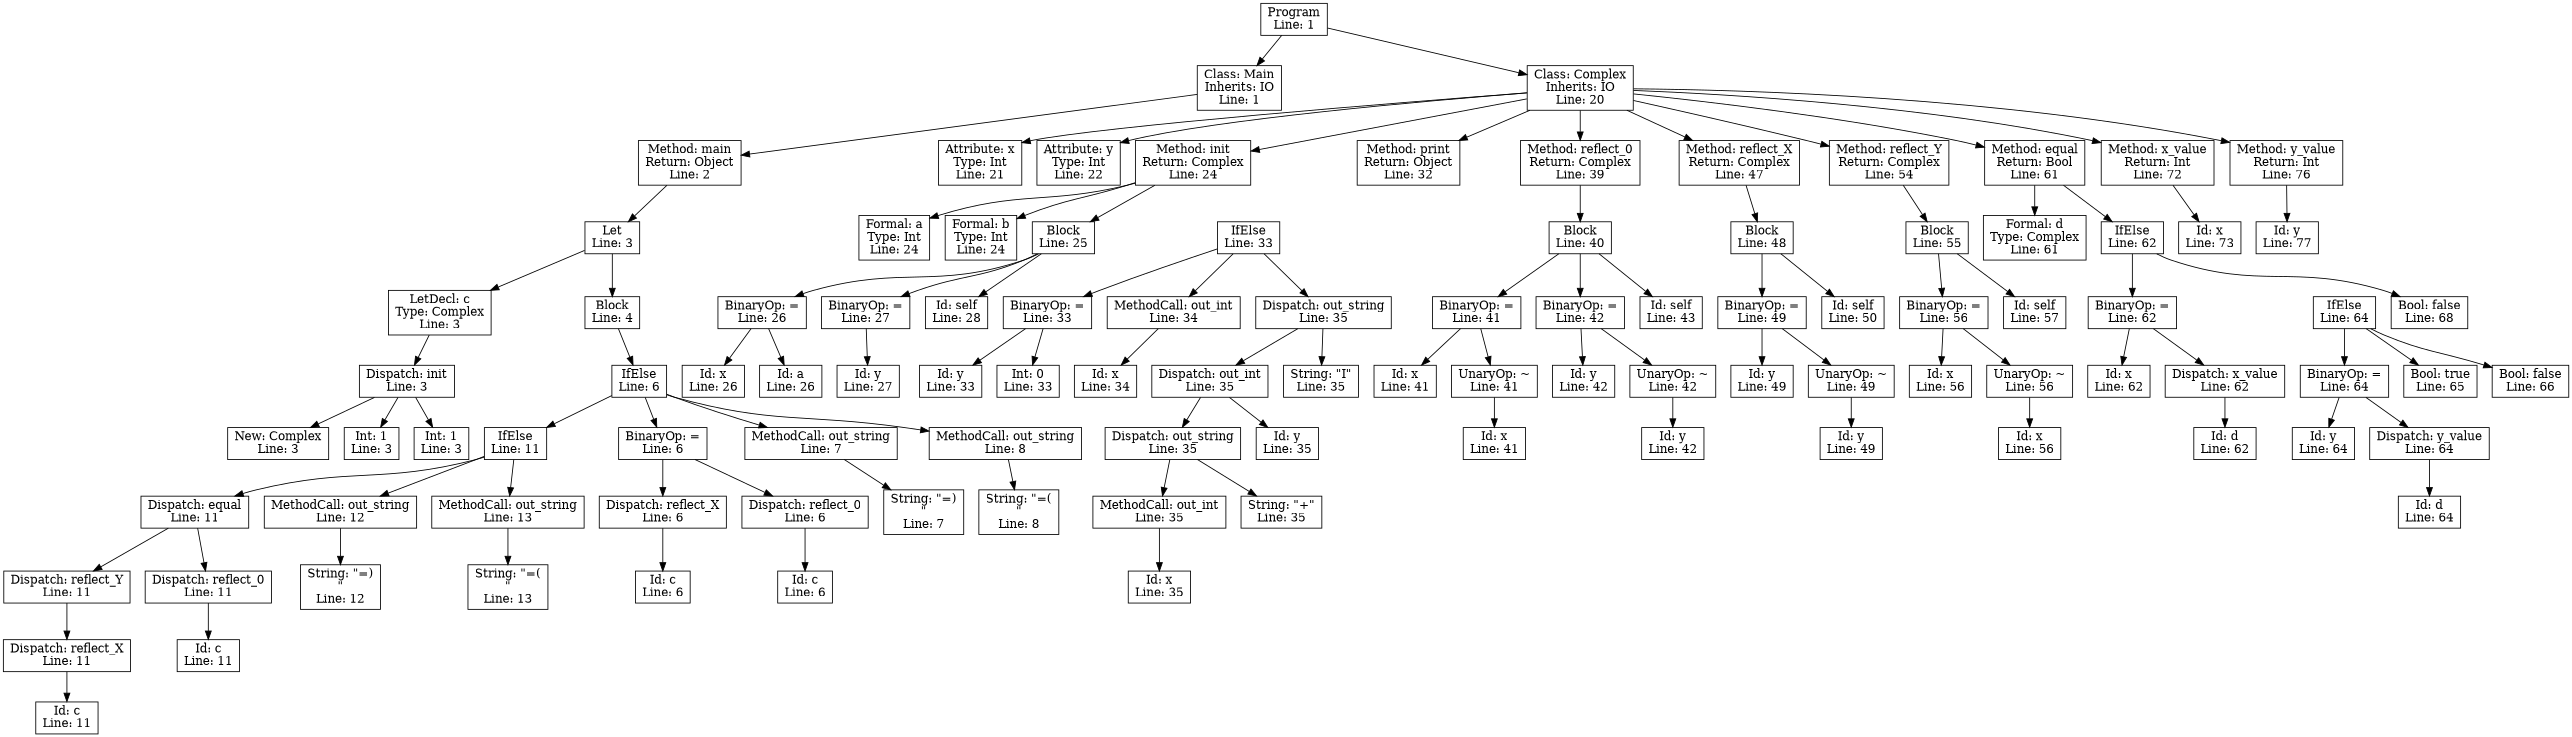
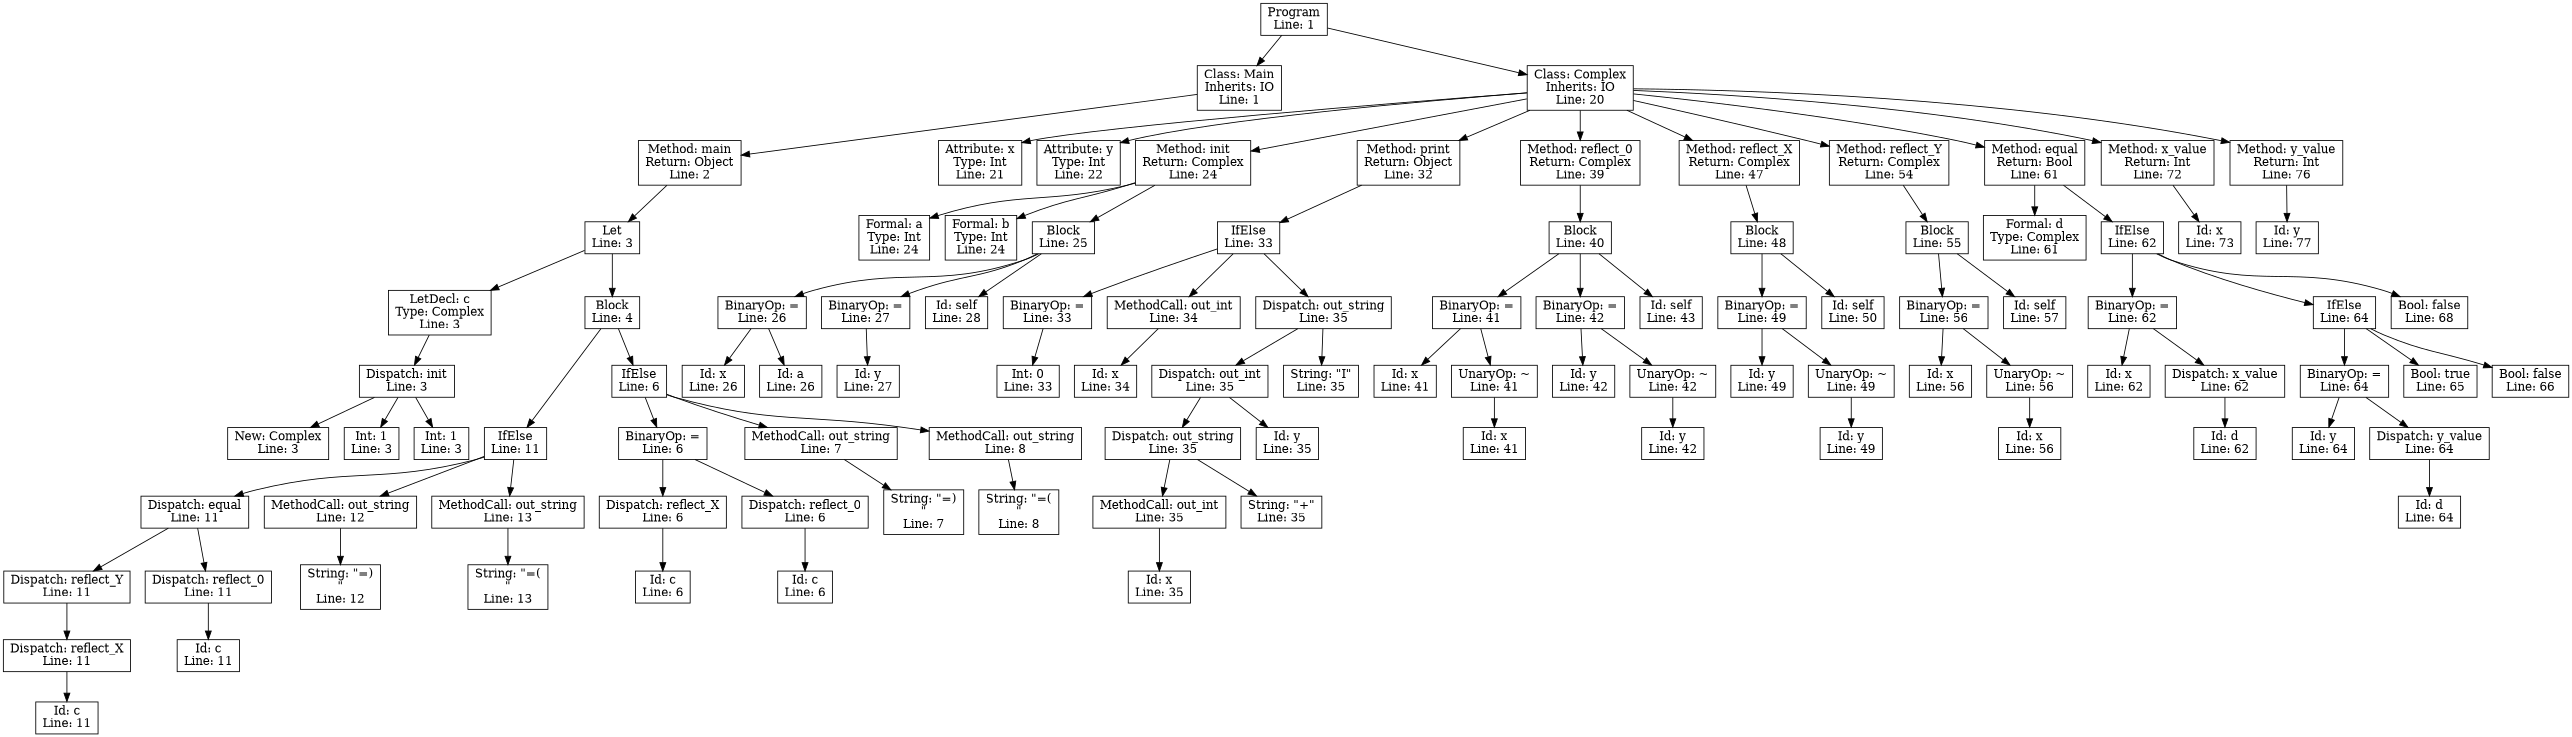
none -> (1325, 202)
none -> (2230, 282)
(951, 381) -> none
(583, 410) -> (566, 375)
